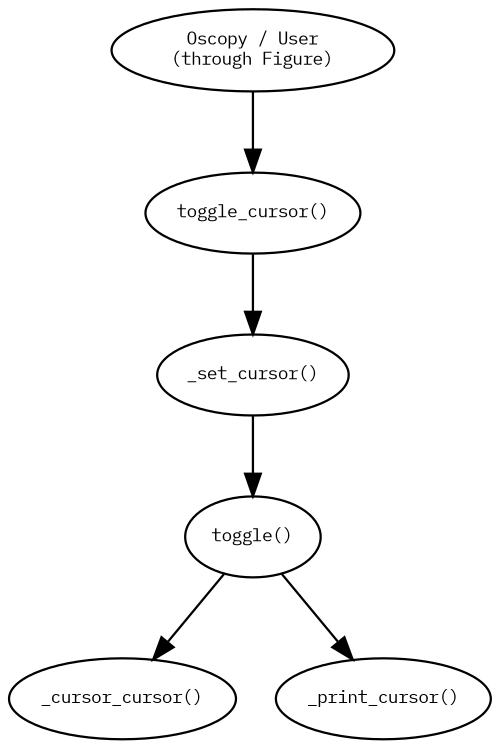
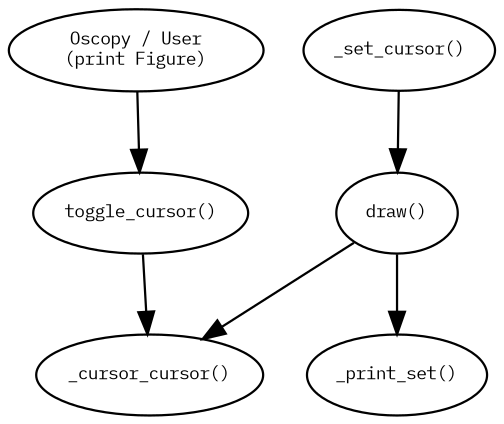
(253, 50) -> (136, 50)
(253, 283) -> (145, 283)
(253, 537) -> (397, 213)
(383, 699) -> (397, 375)
